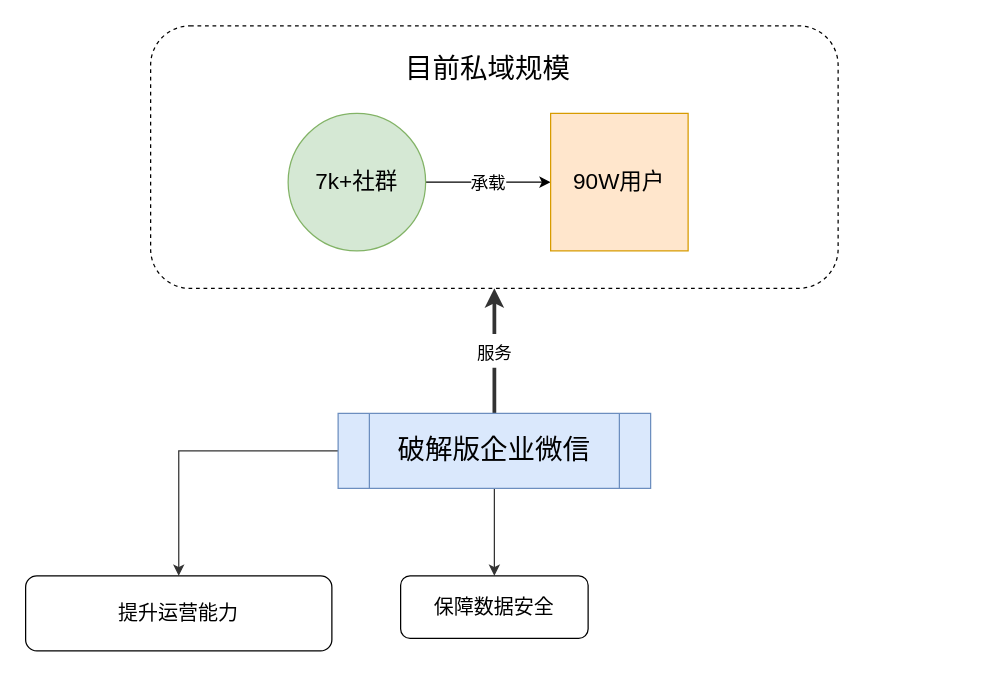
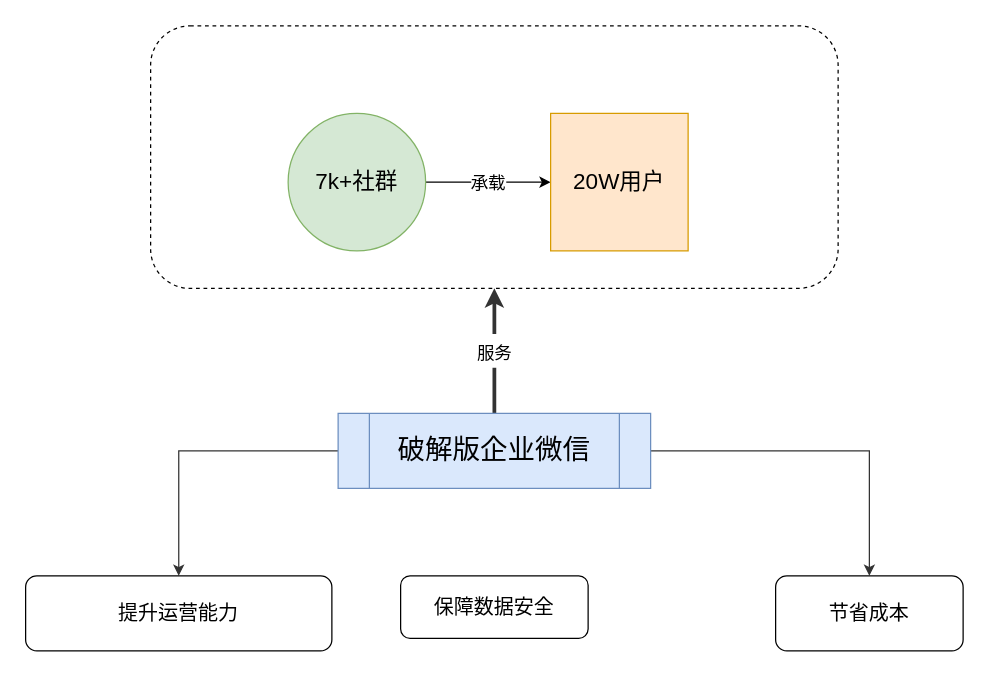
(488, 69) -> none
(619, 182) -> (619, 182)
none -> (818, 451)
(494, 527) -> none
none -> (869, 613)
